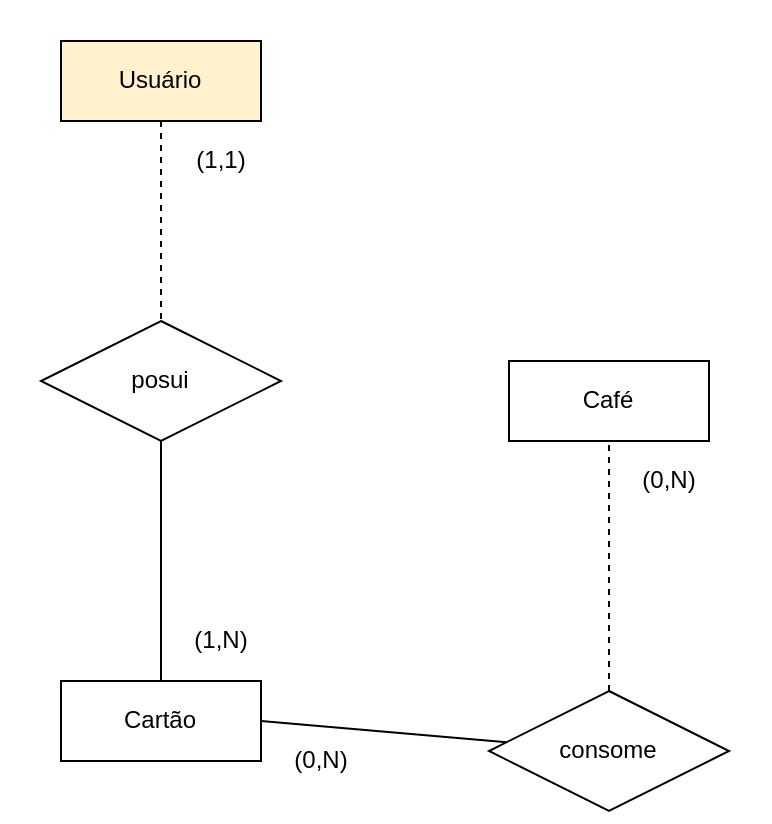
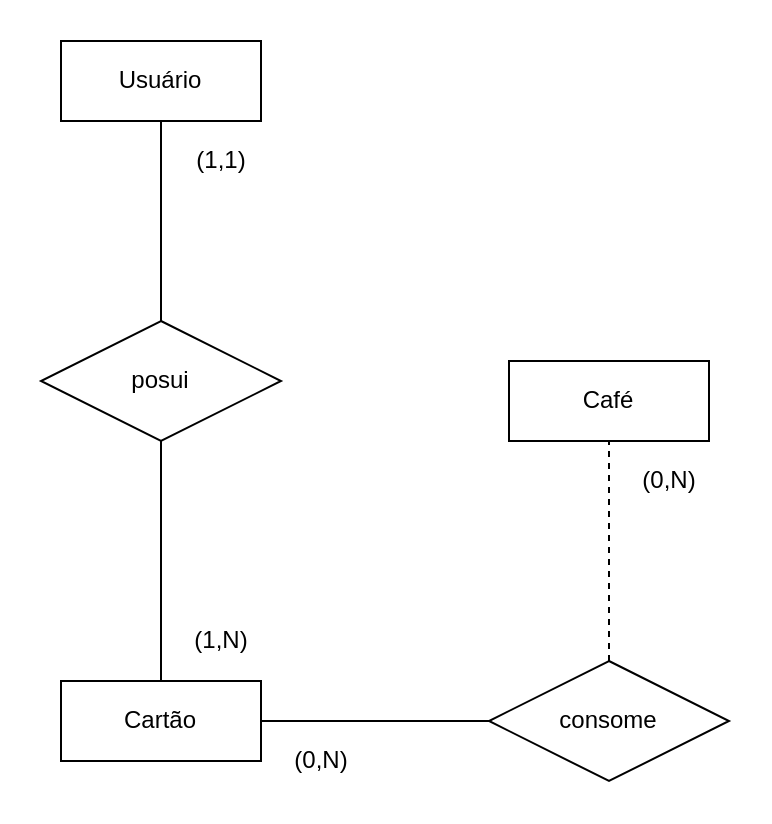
(161, 81) -> (161, 81)
(161, 223) -> (161, 223)
(609, 751) -> (609, 721)
